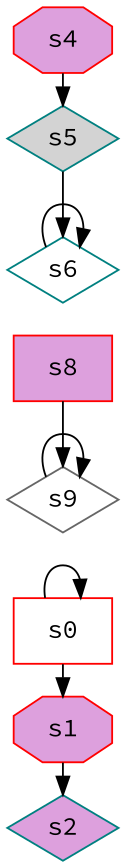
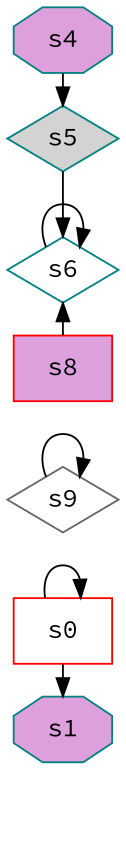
(63, 40) -> (63, 40)
(63, 422) -> (63, 328)
(63, 729) -> (63, 729)
(63, 828) -> none
